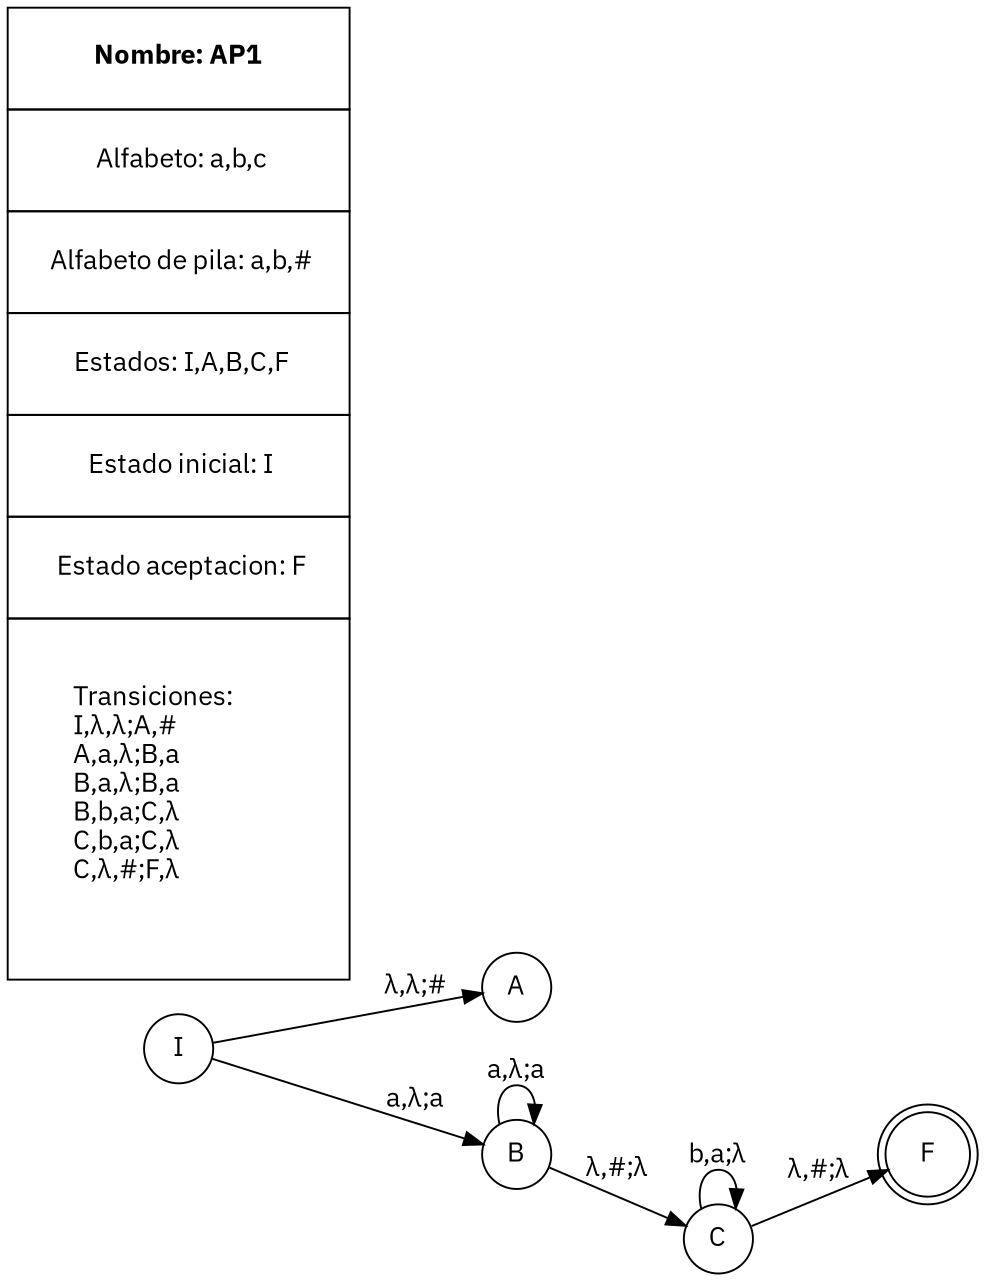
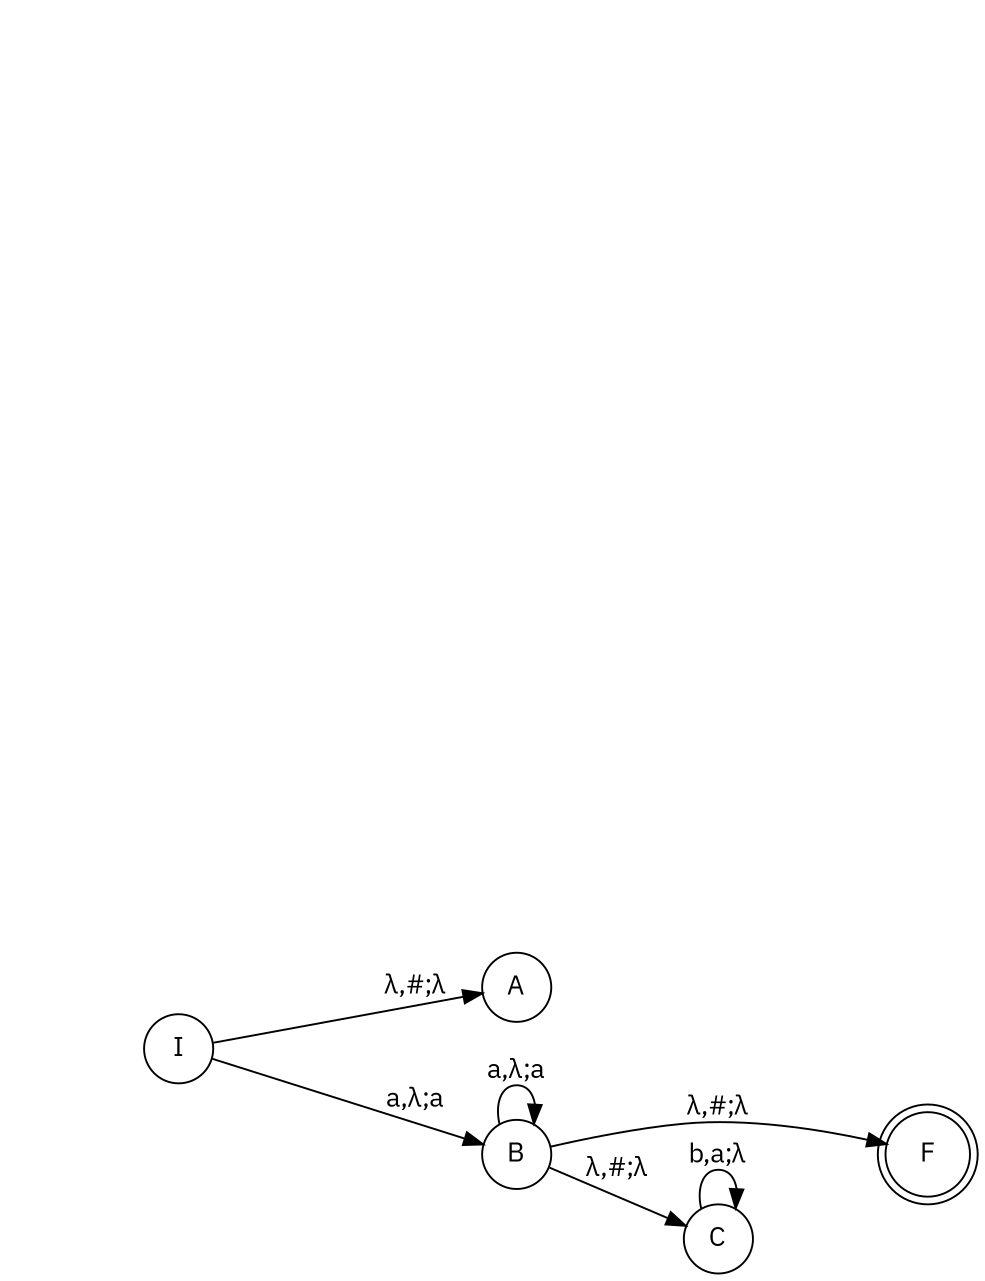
(179, 494) -> none
(416, 986) -> (416, 986)
(811, 1202) -> (709, 1122)
